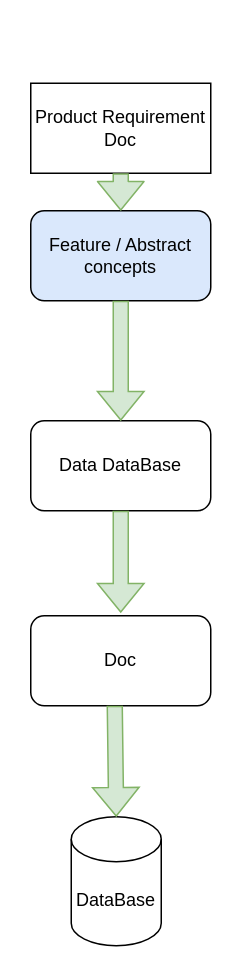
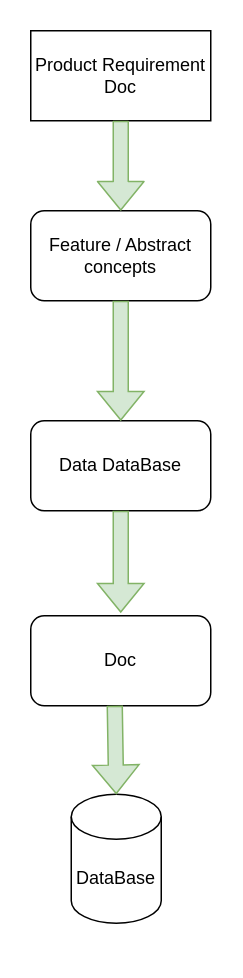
(121, 128) -> (121, 76)
(121, 256) -> (121, 256)
(116, 881) -> (116, 859)
